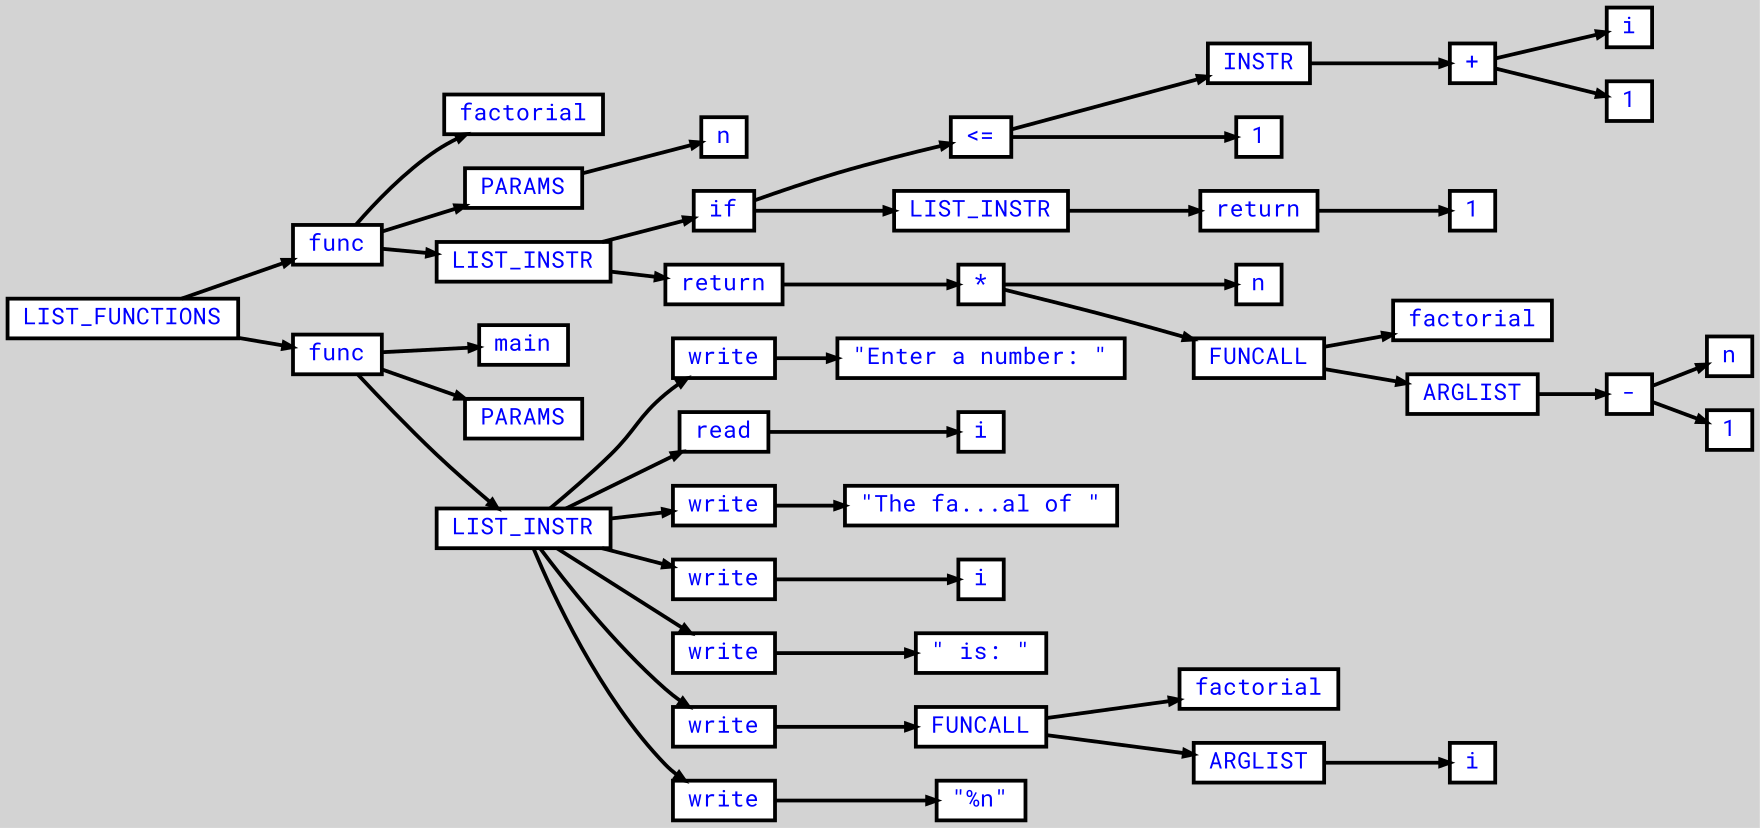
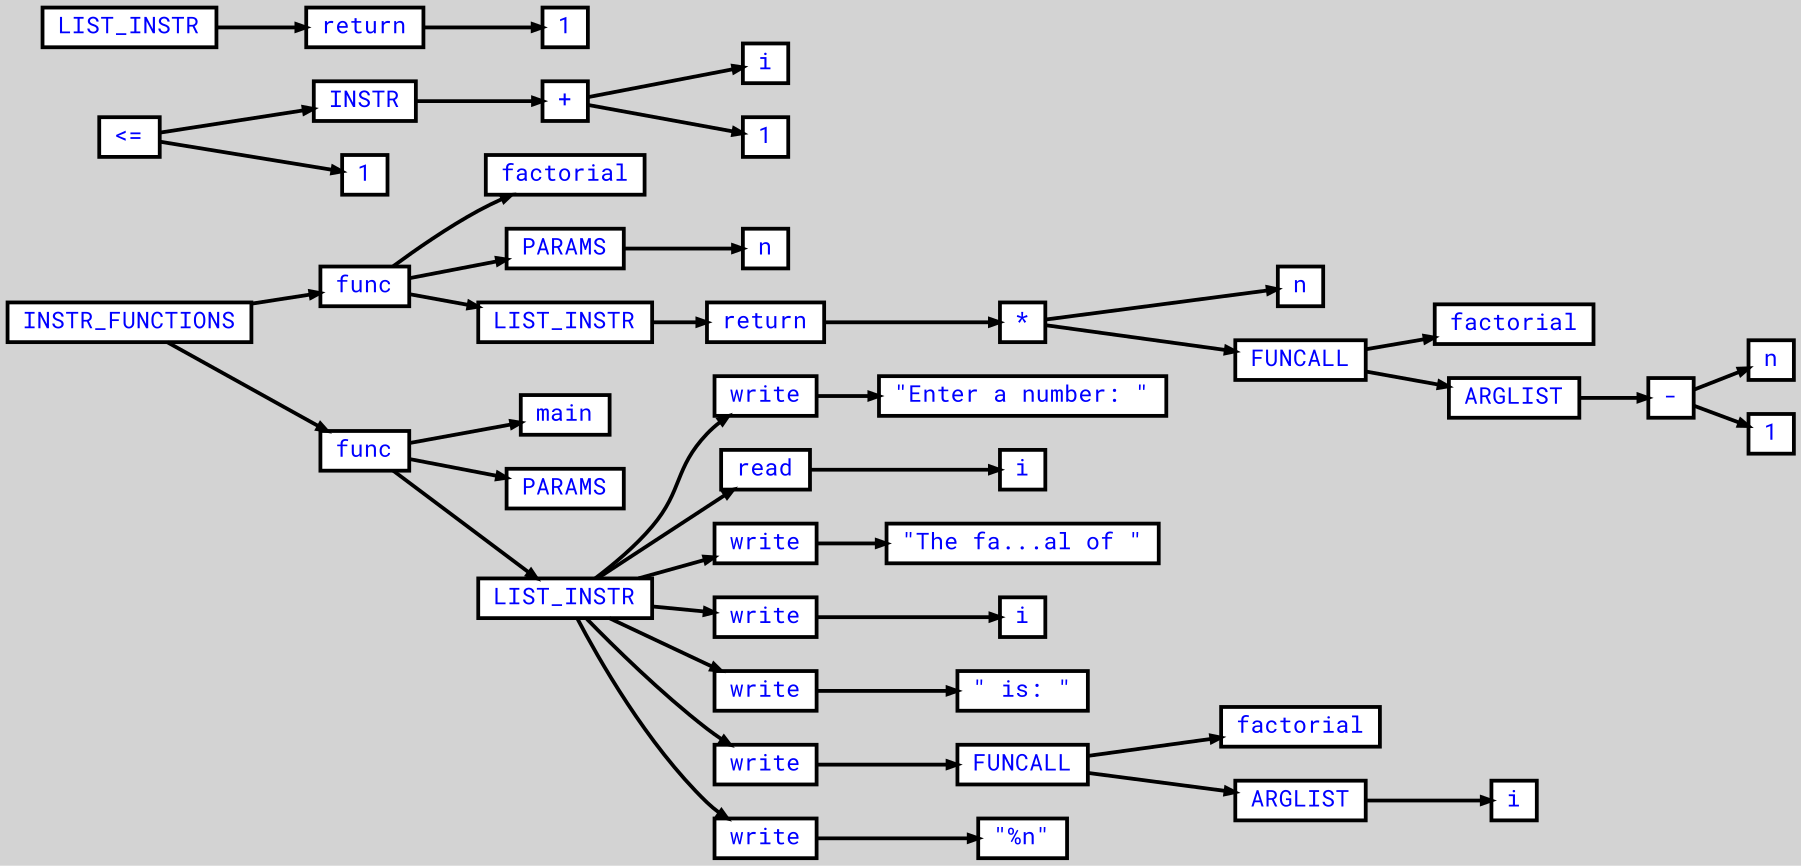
(724, 211) -> none
(123, 319) -> (129, 322)
